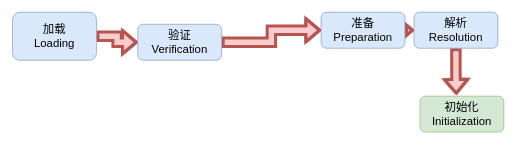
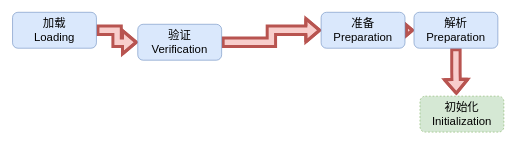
(456, 30) -> (456, 30)
(54, 36) -> (54, 30)
(462, 114) -> (462, 114)
